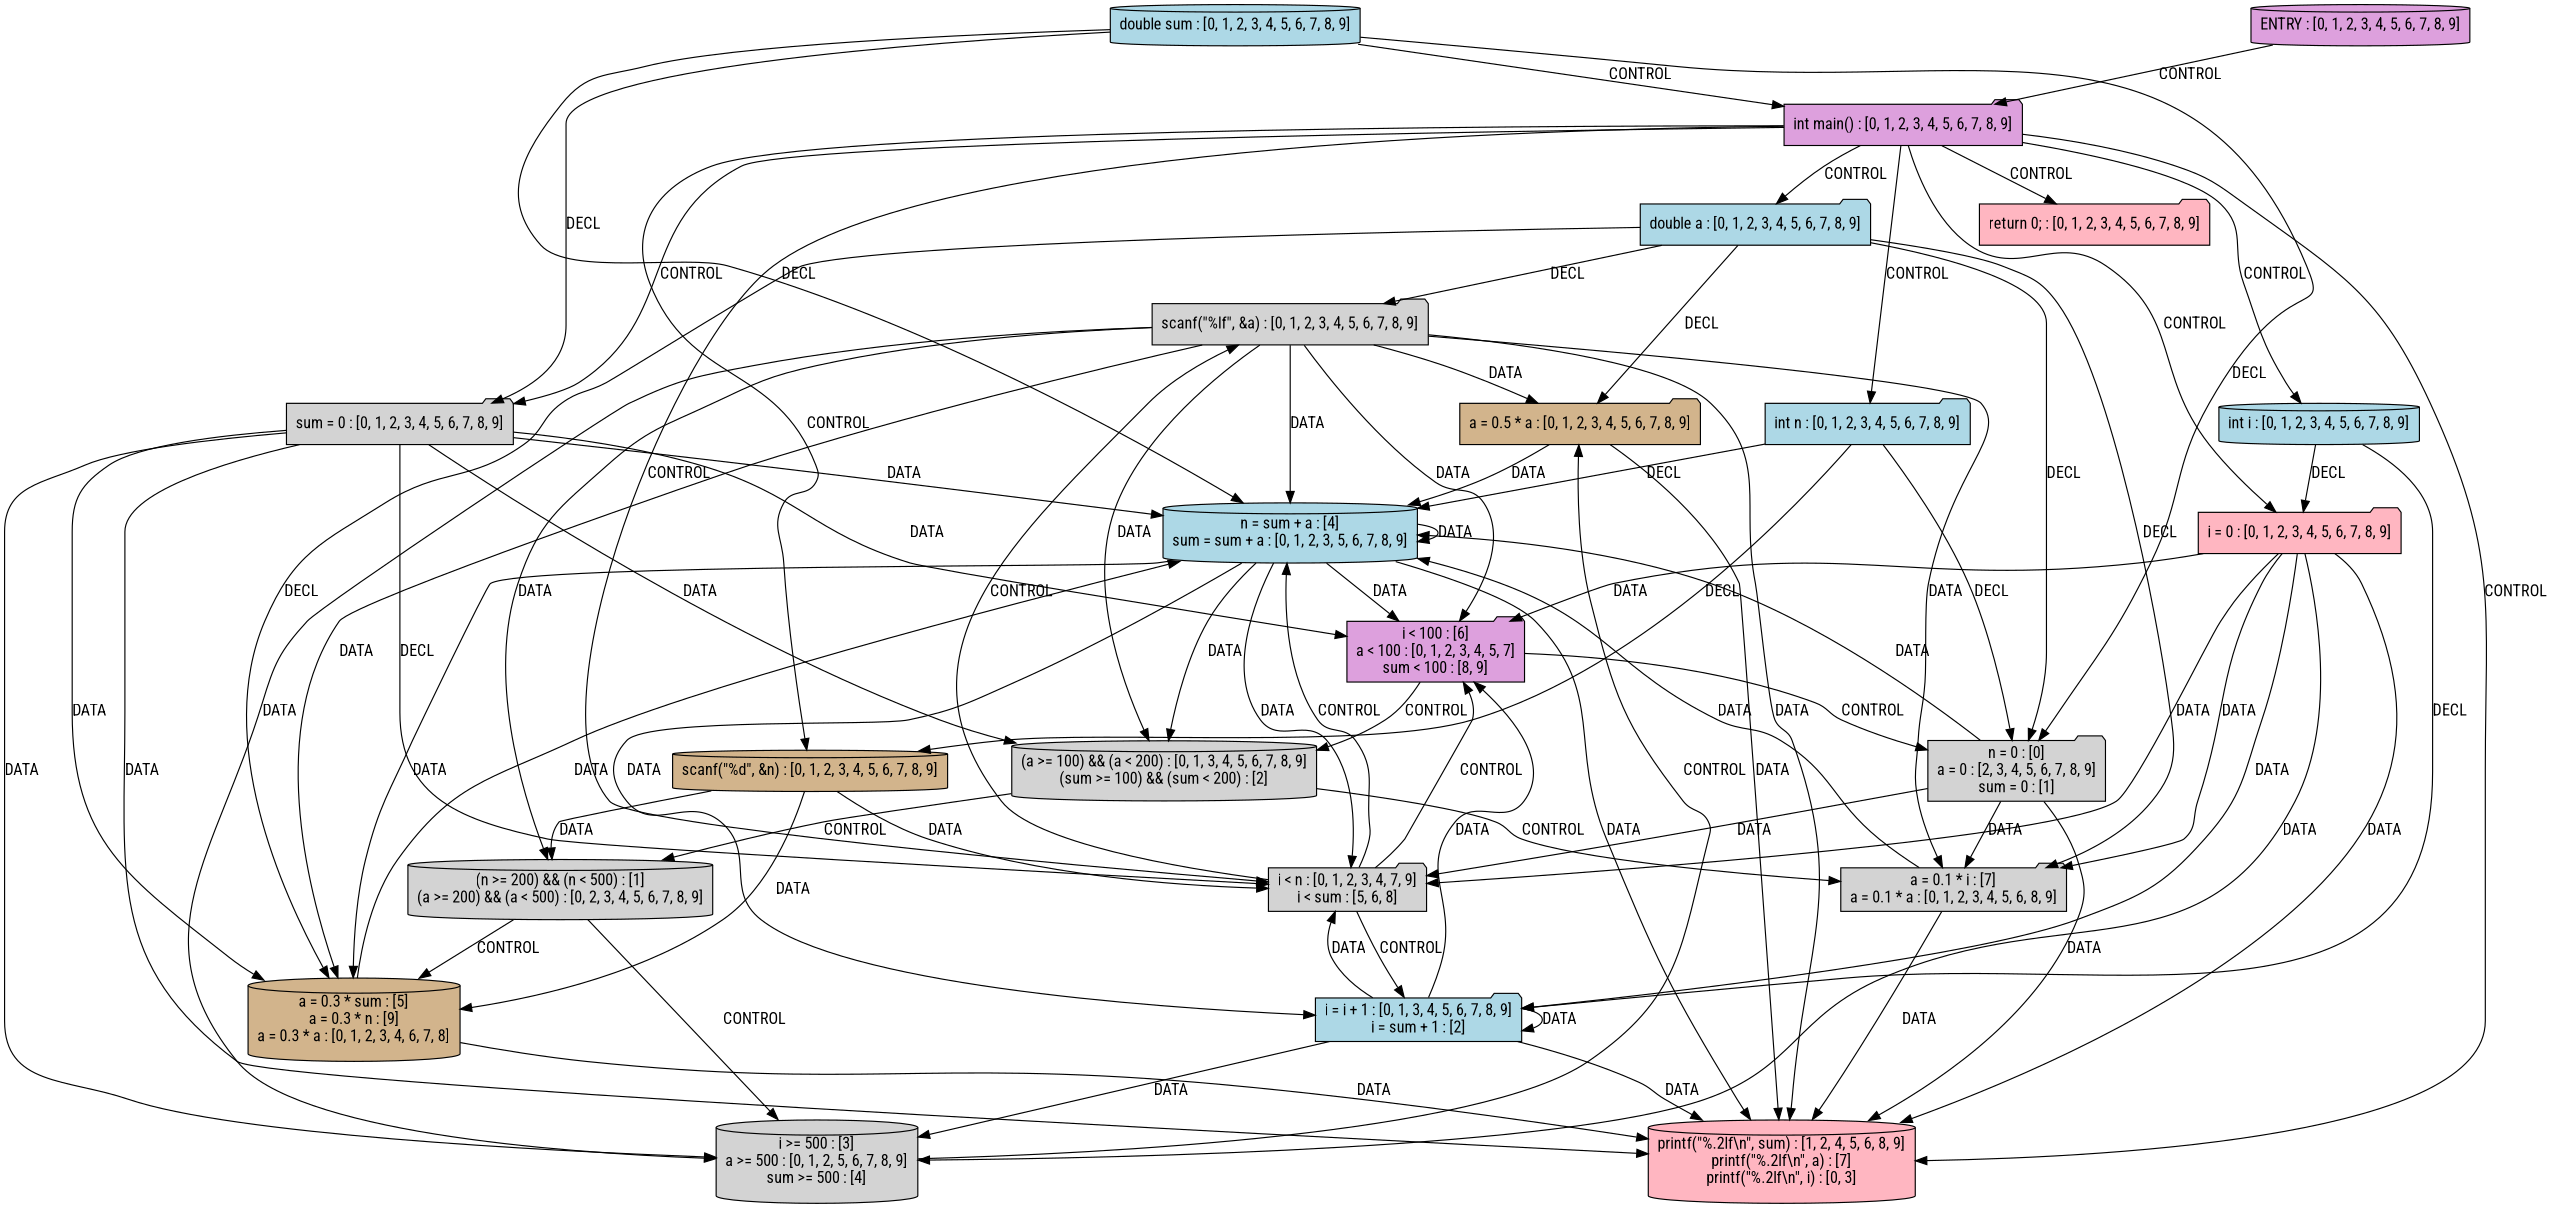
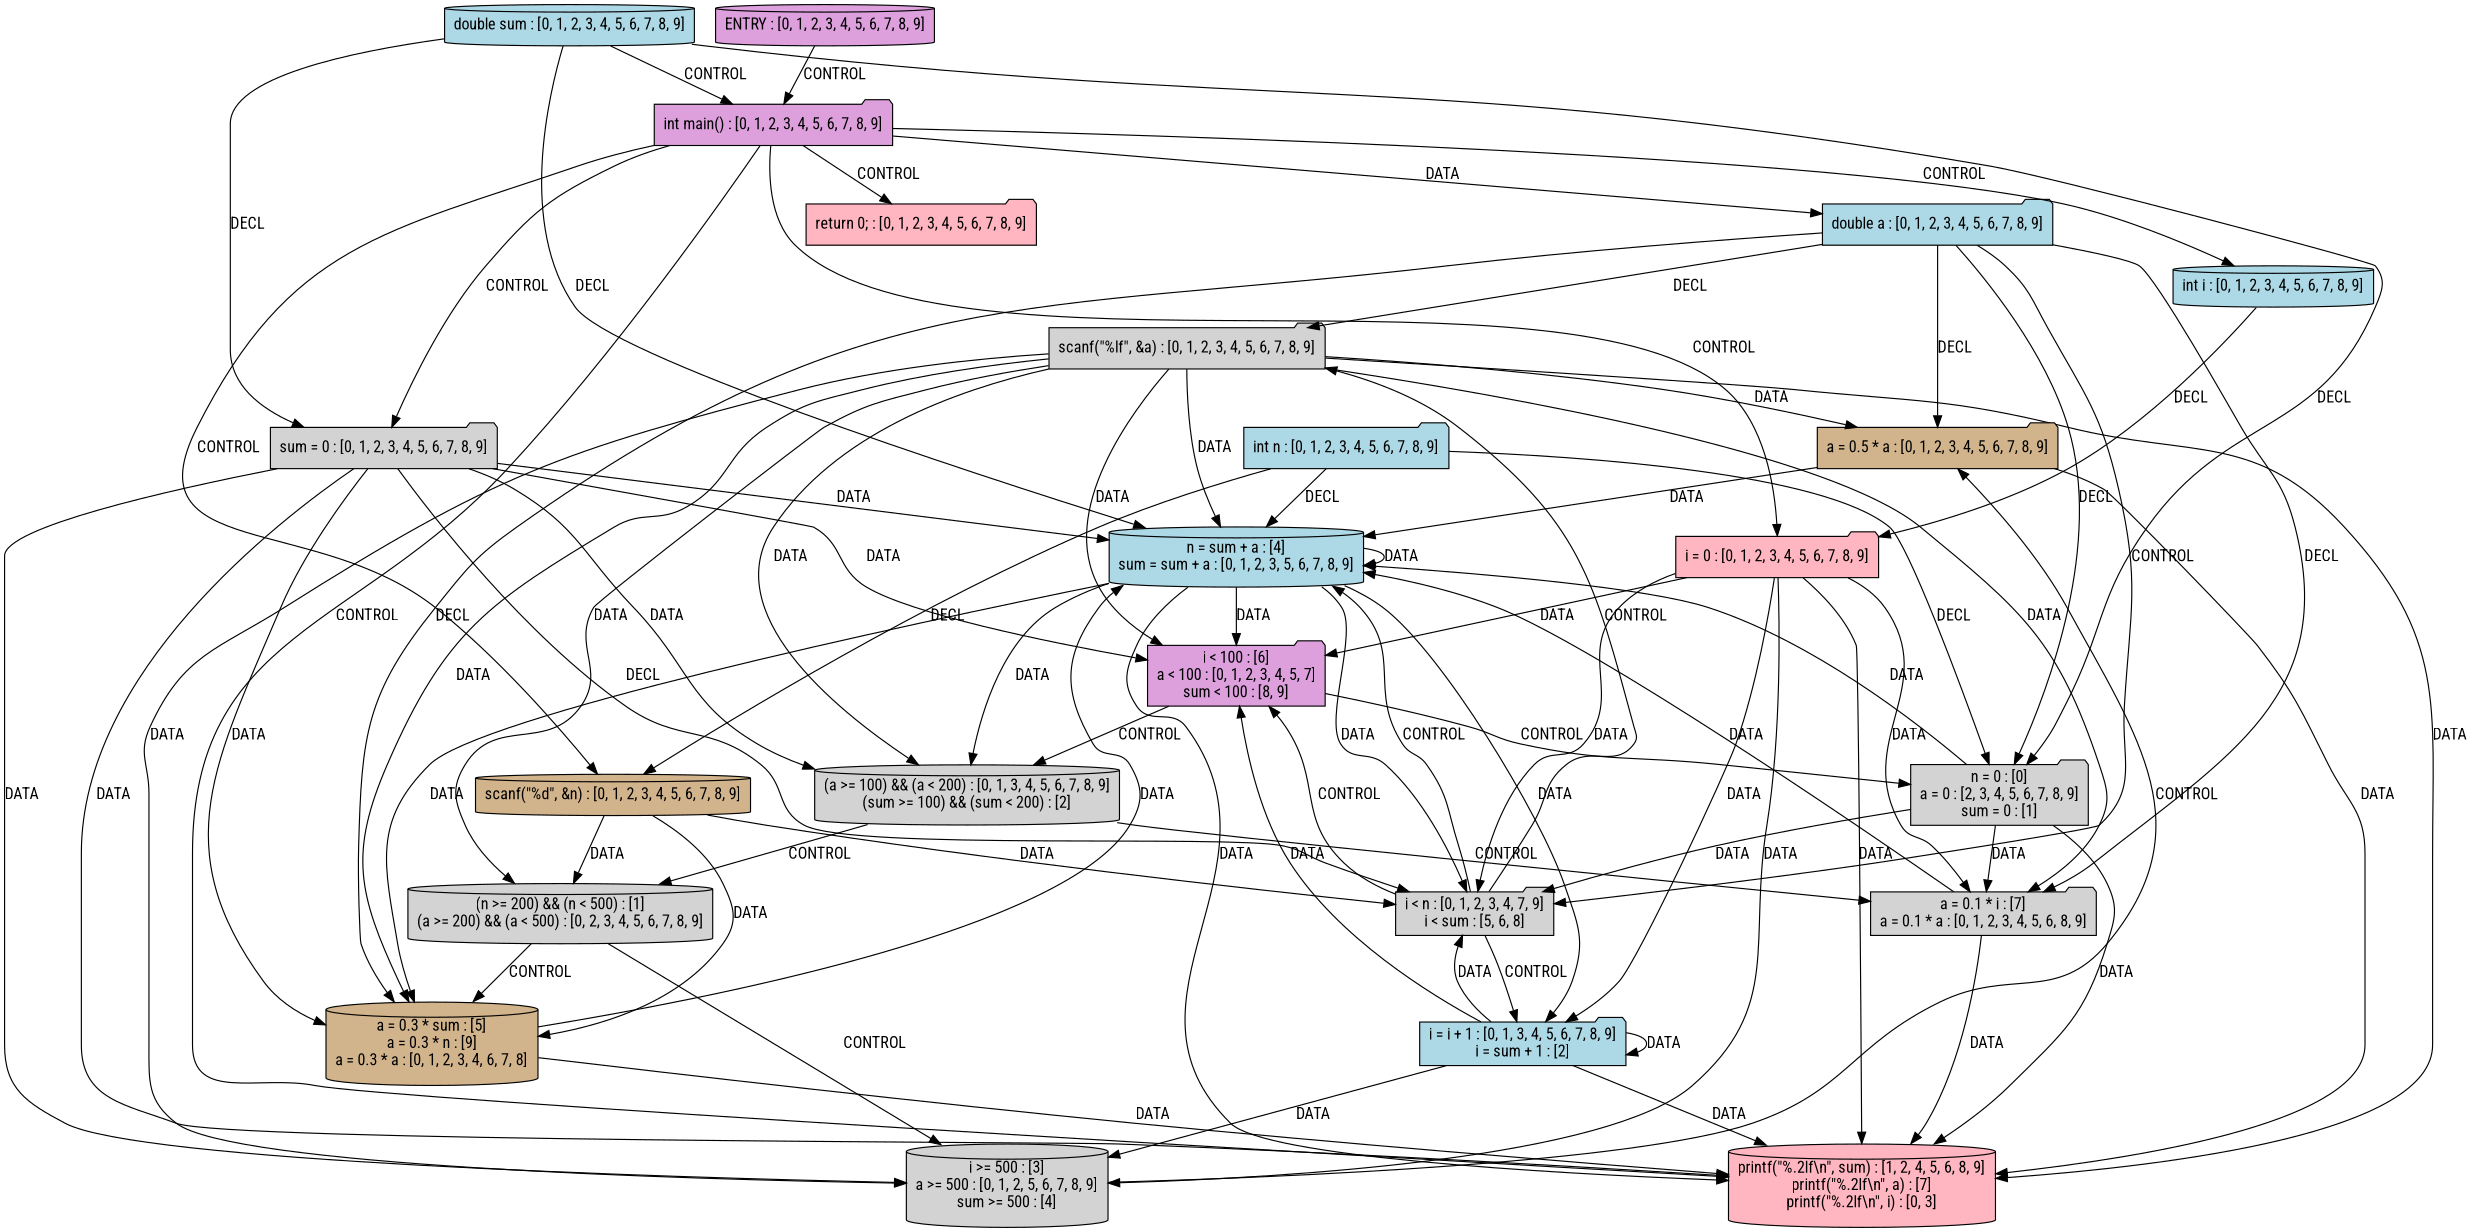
(1856, 175) -> (1443, 175)
(1886, 269) -> none
(707, 348) -> (2124, 786)
(2253, 967) -> none
